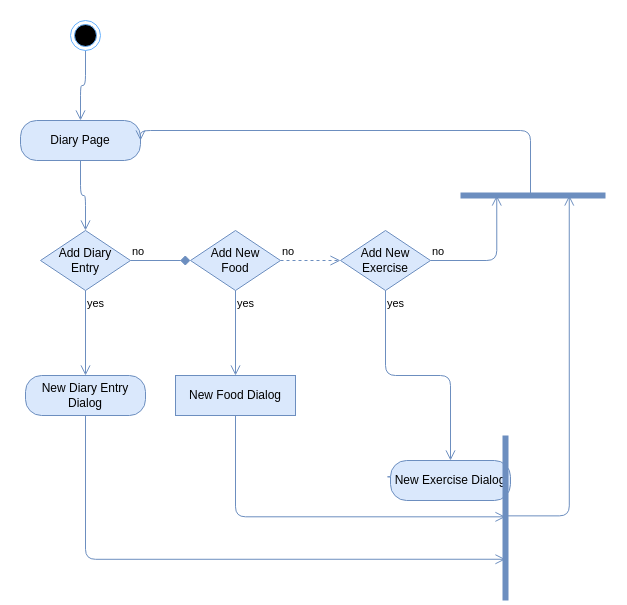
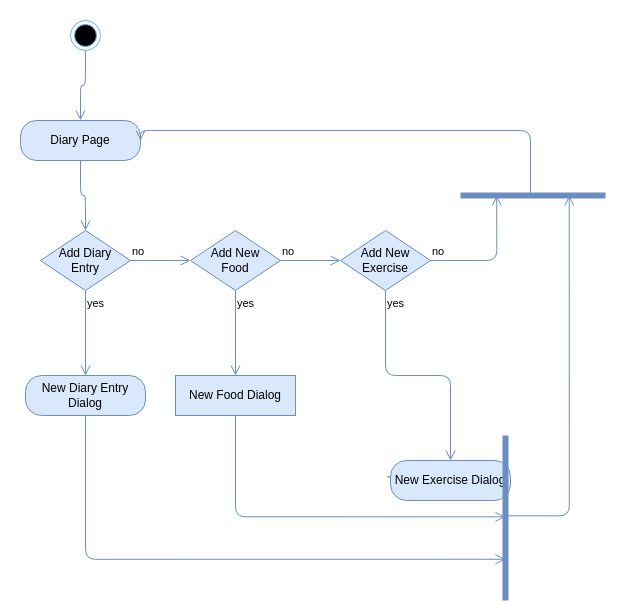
(180, 261) -> (183, 261)
(309, 261) -> (309, 261)
